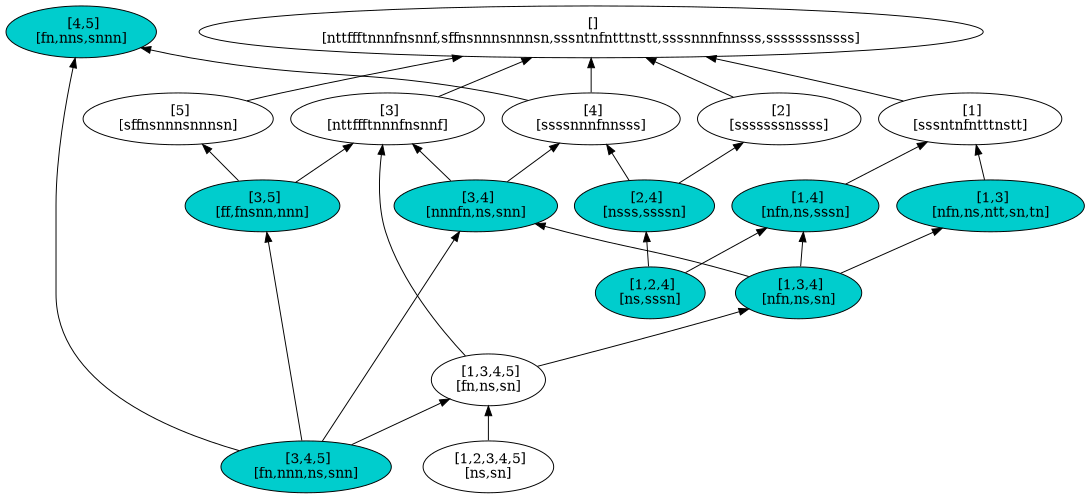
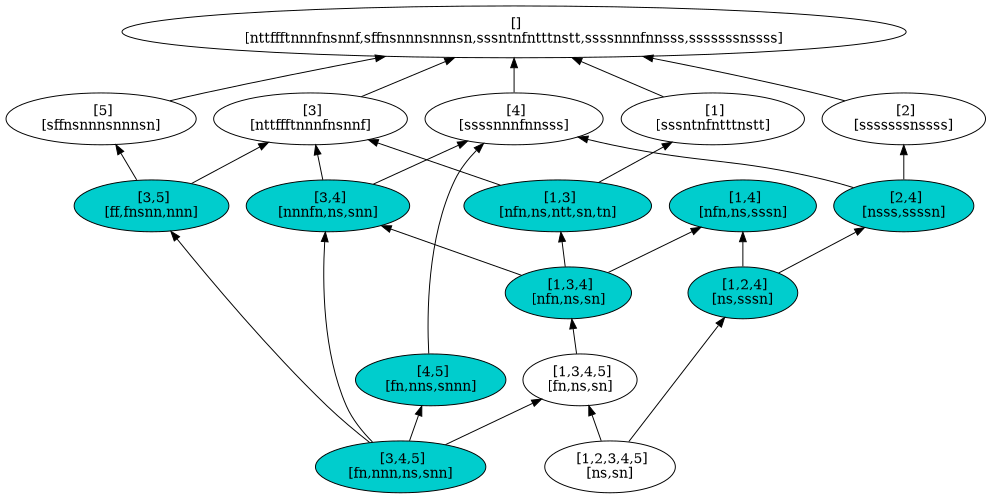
(339, 75) -> (434, 252)
(882, 165) -> none
(399, 265) -> (439, 164)
none -> (674, 384)
